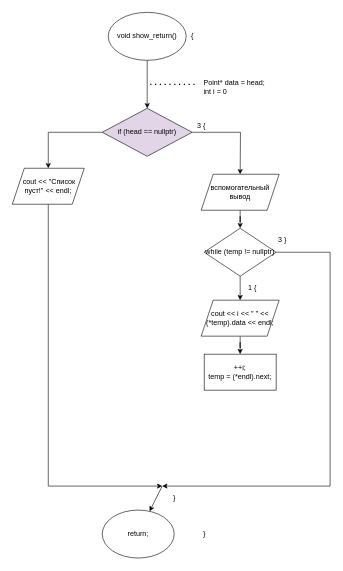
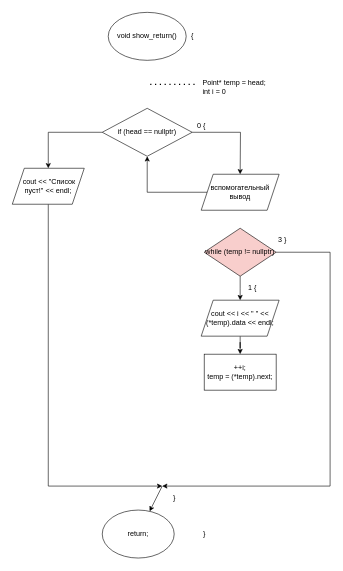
(235, 87) -> (235, 87)
(147, 102) -> none
(202, 126) -> (202, 126)
(147, 132) -> (147, 132)
(240, 219) -> (147, 161)
(240, 252) -> (240, 252)
(240, 372) -> (240, 372)
